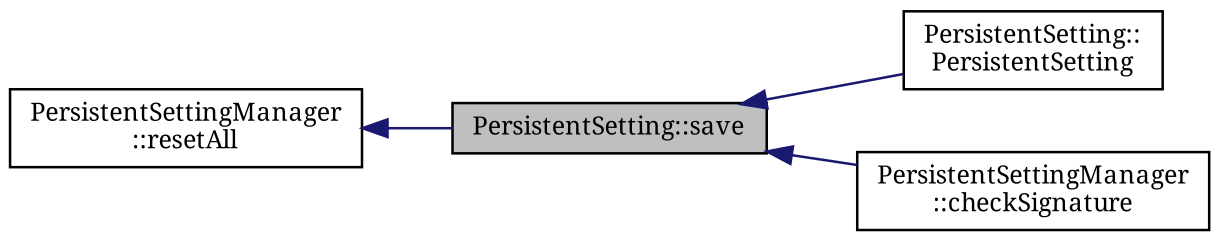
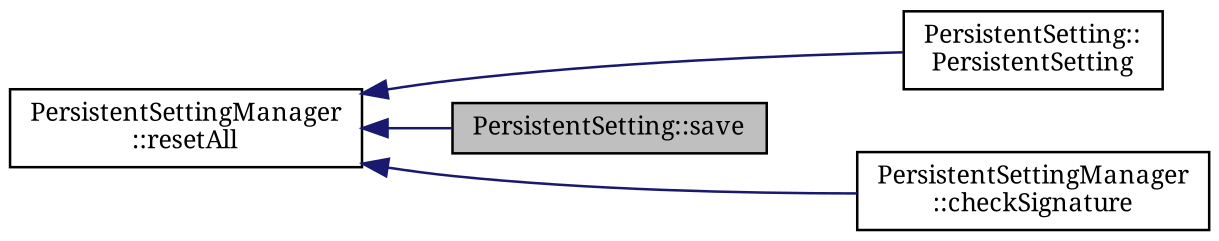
(835, 87) -> (644, 64)
(824, 160) -> (622, 188)
